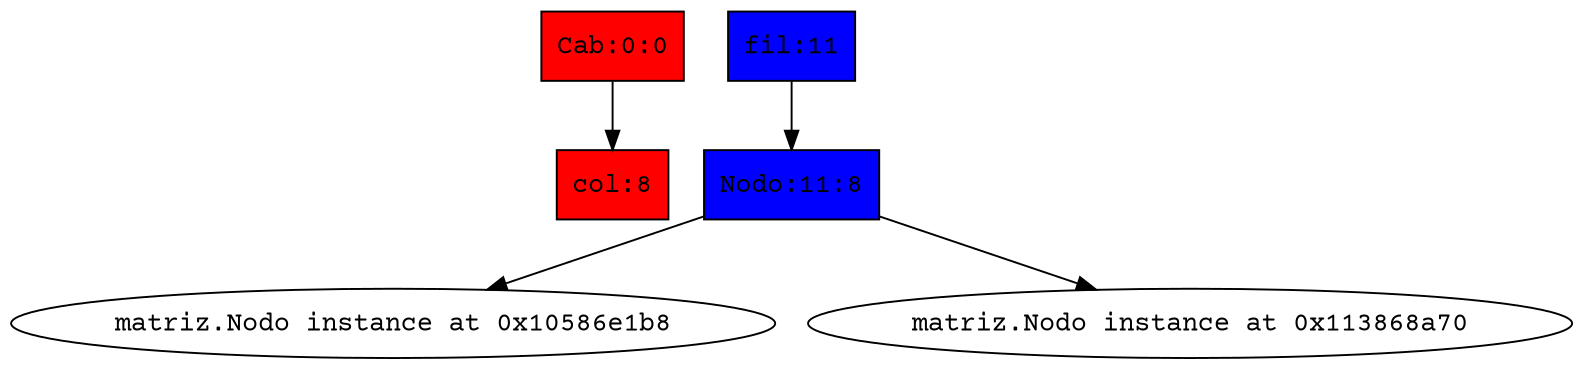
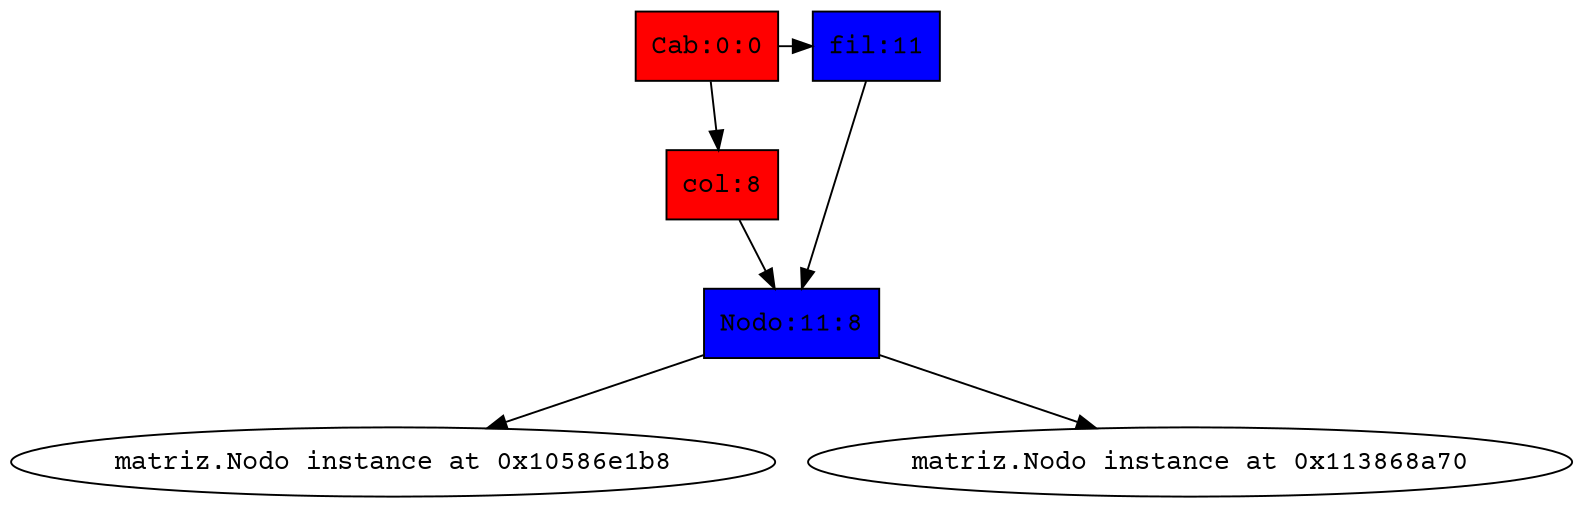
none -> (785, 46)
none -> (753, 245)
